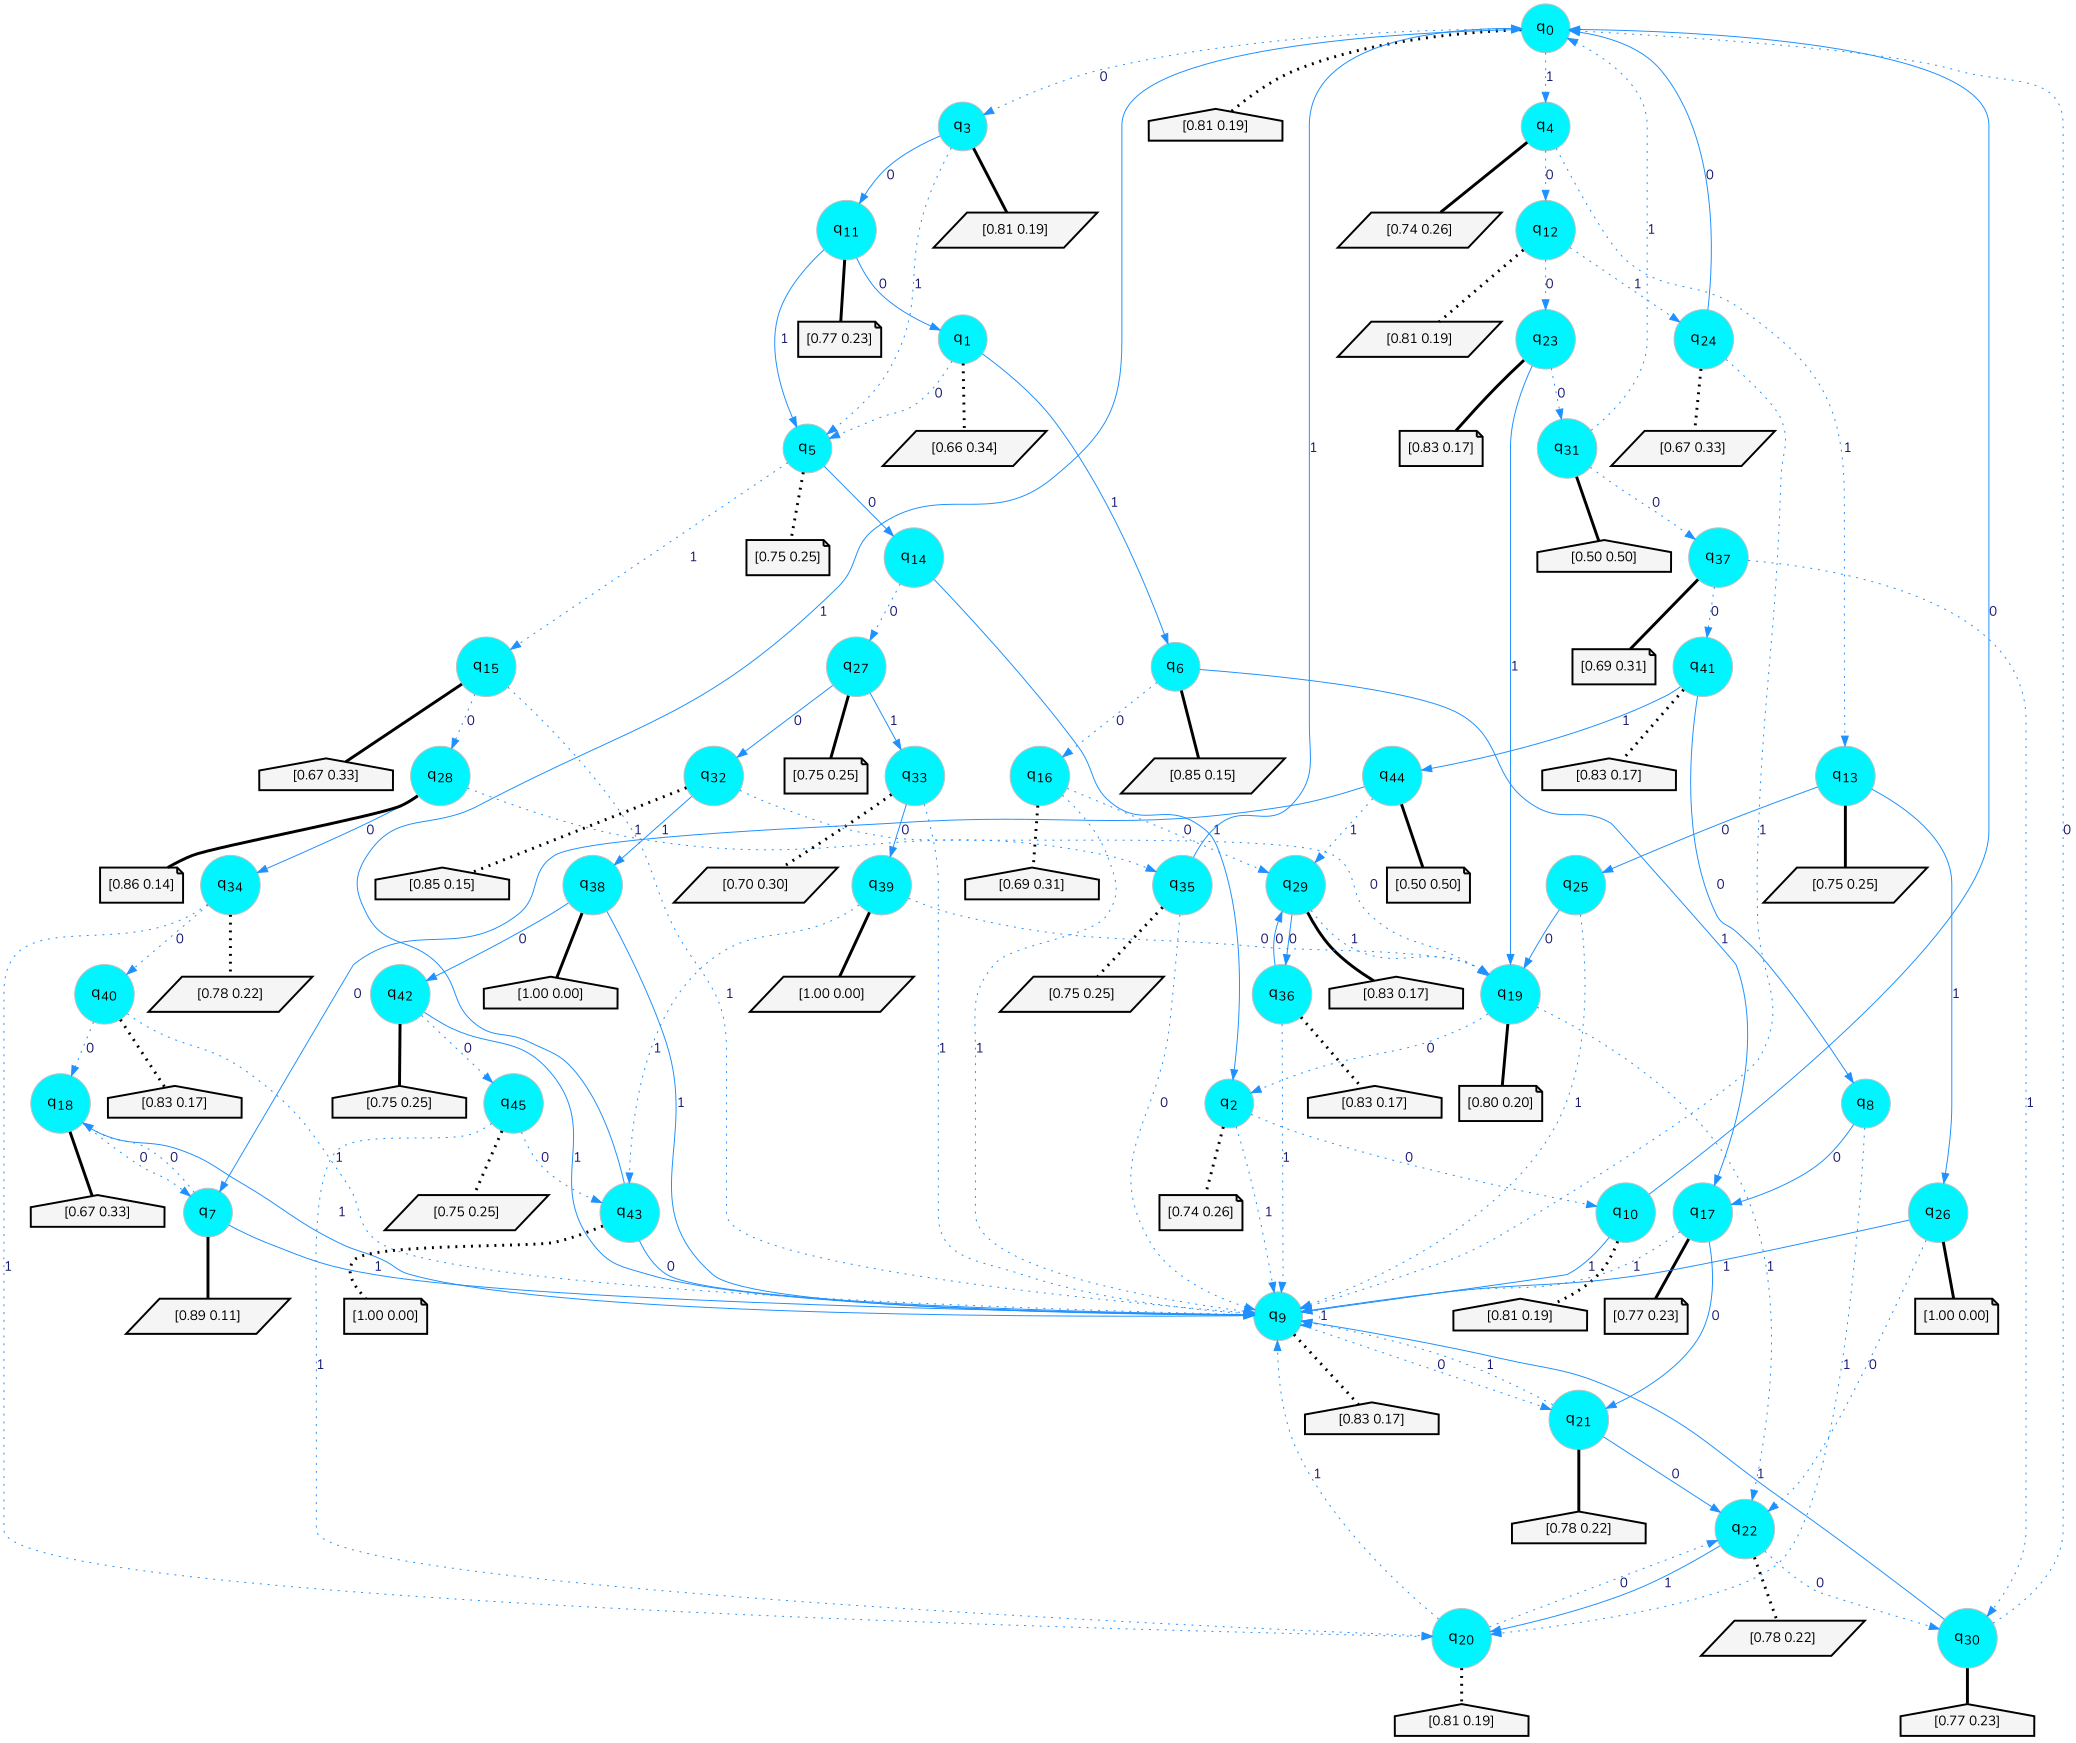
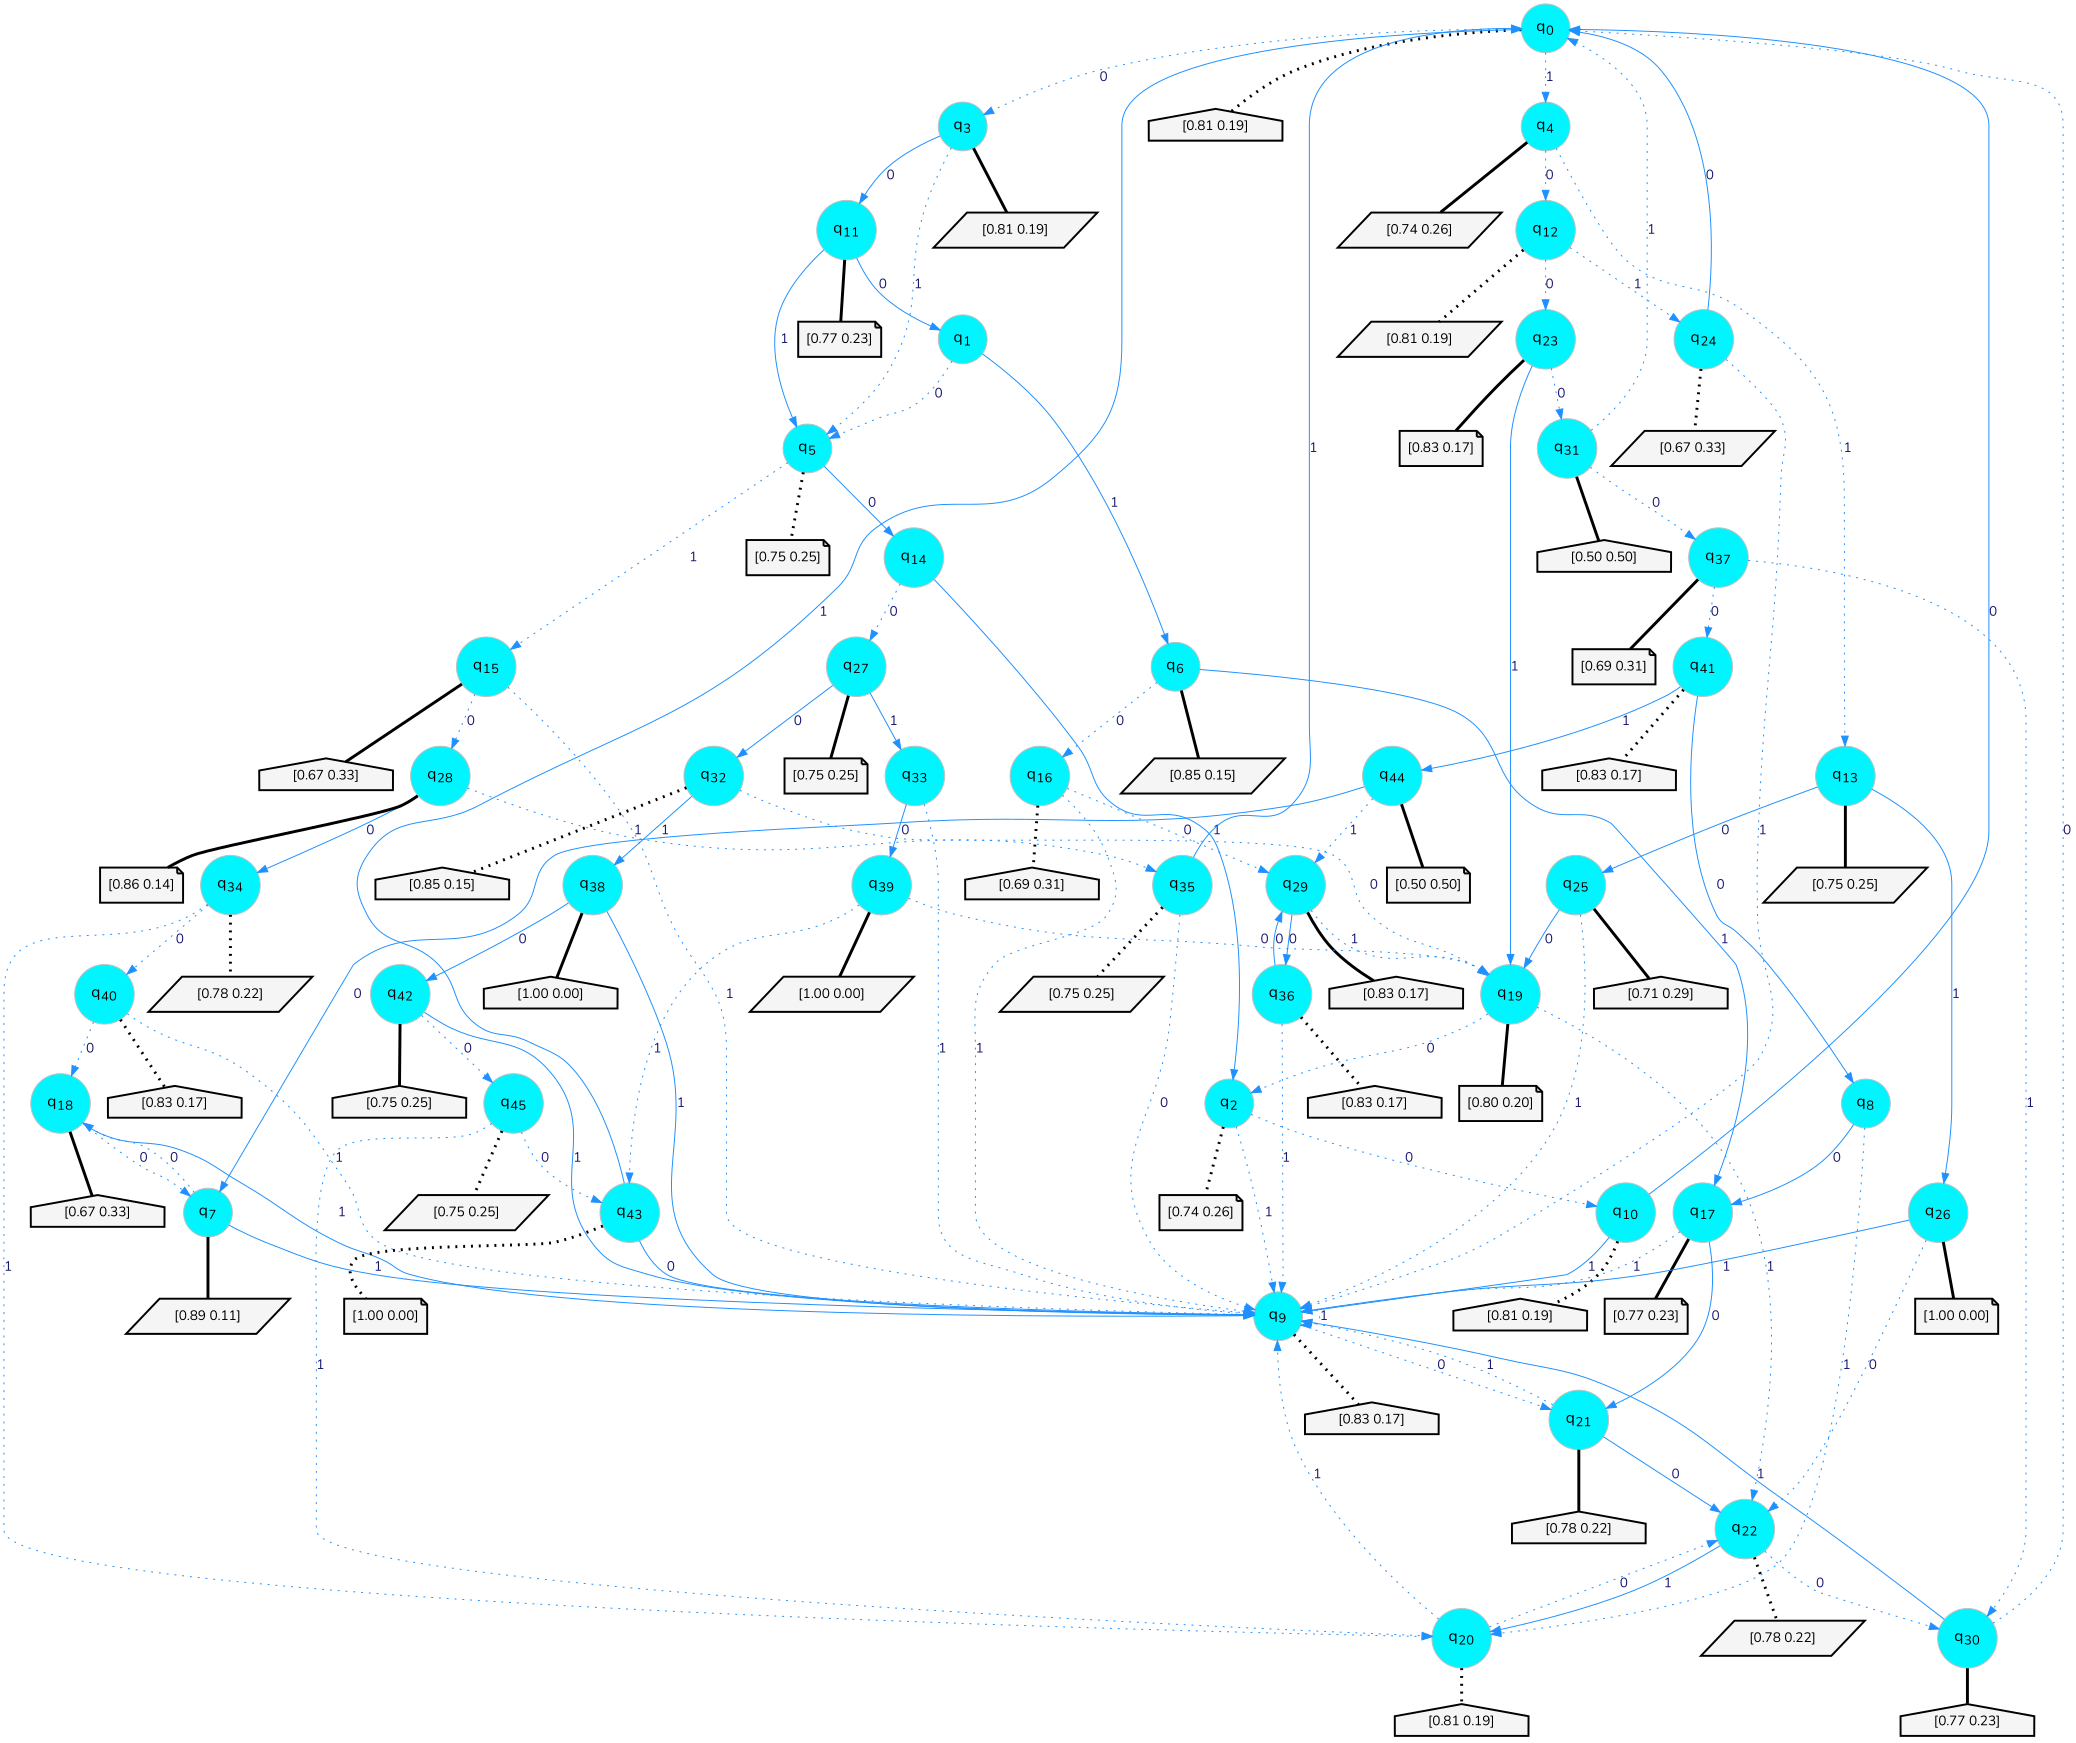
(965, 448) -> none
(756, 885) -> none
none -> (1661, 994)
